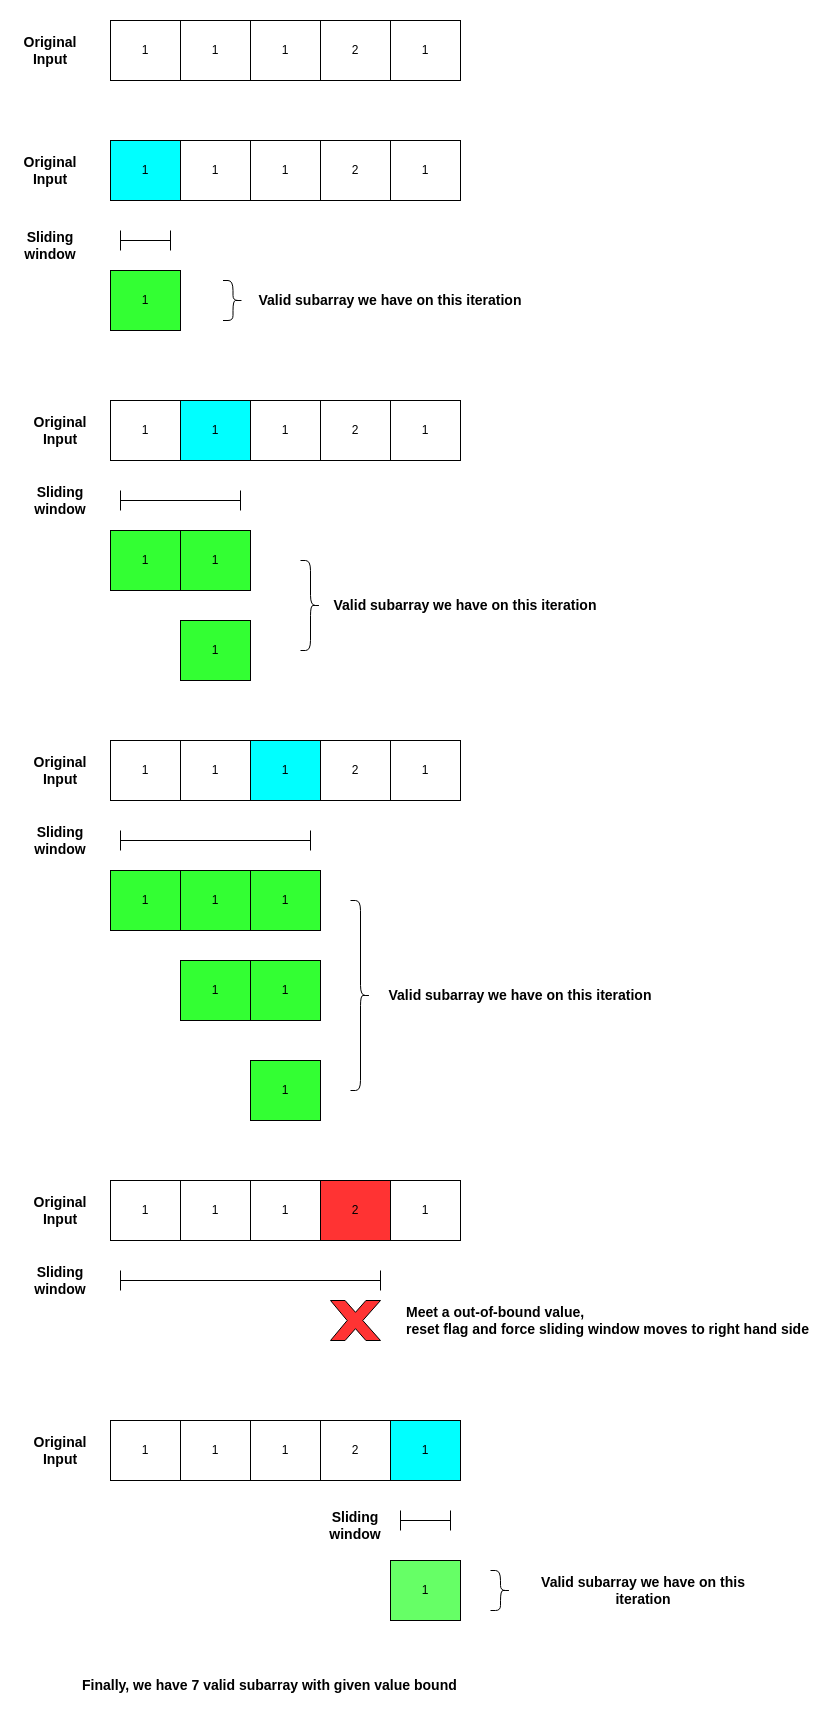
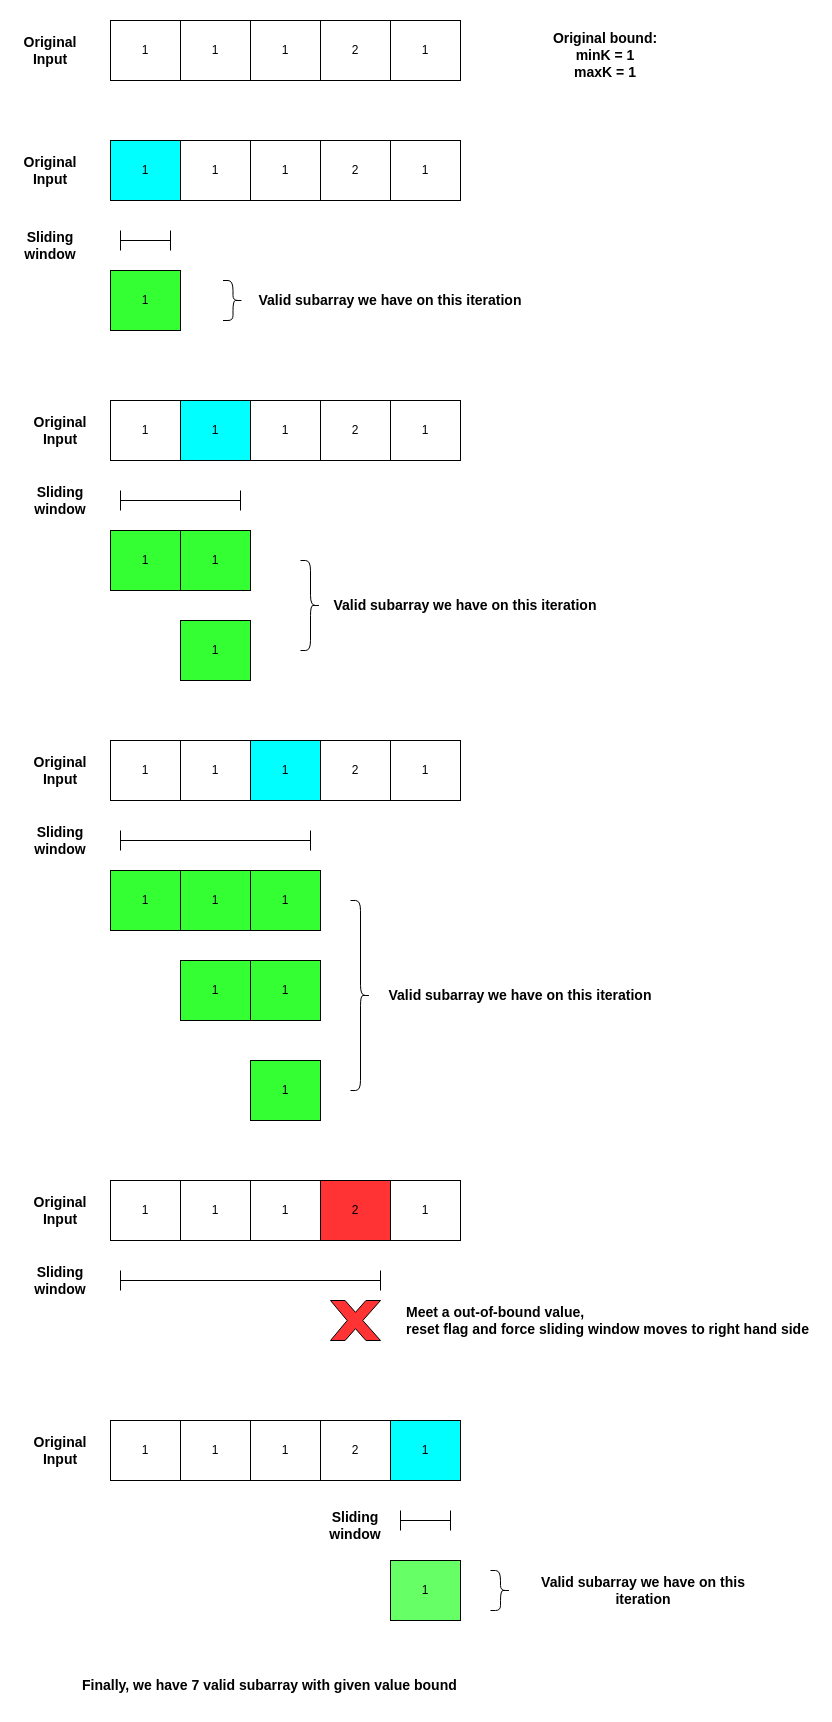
none -> (606, 56)
